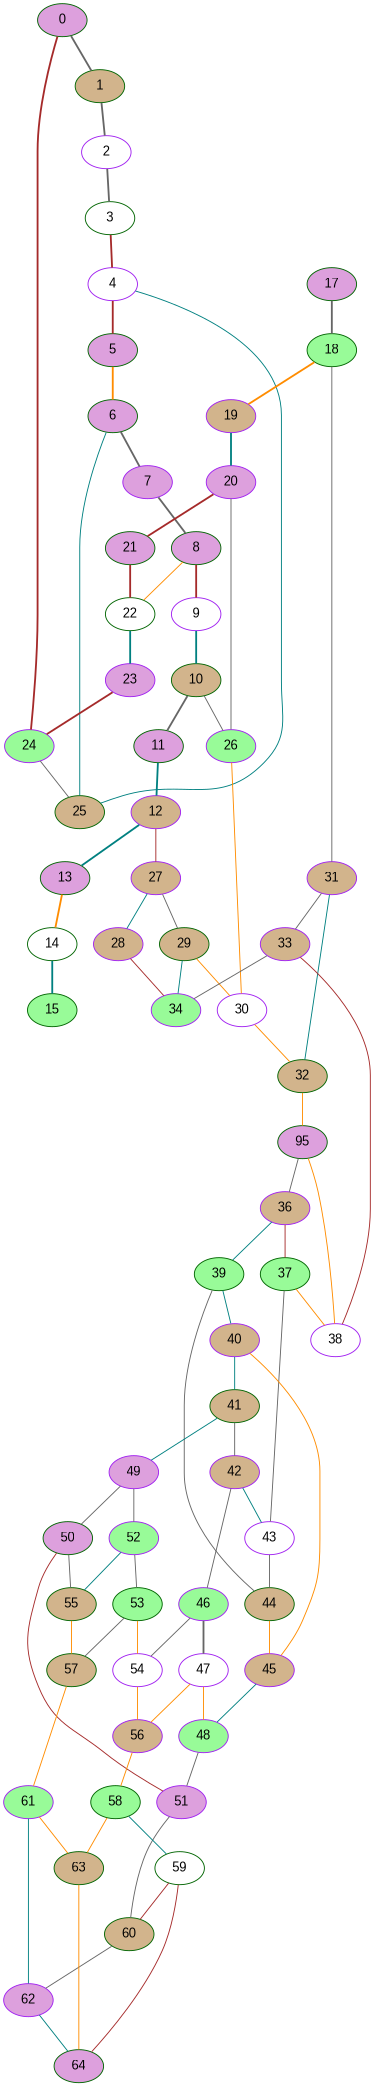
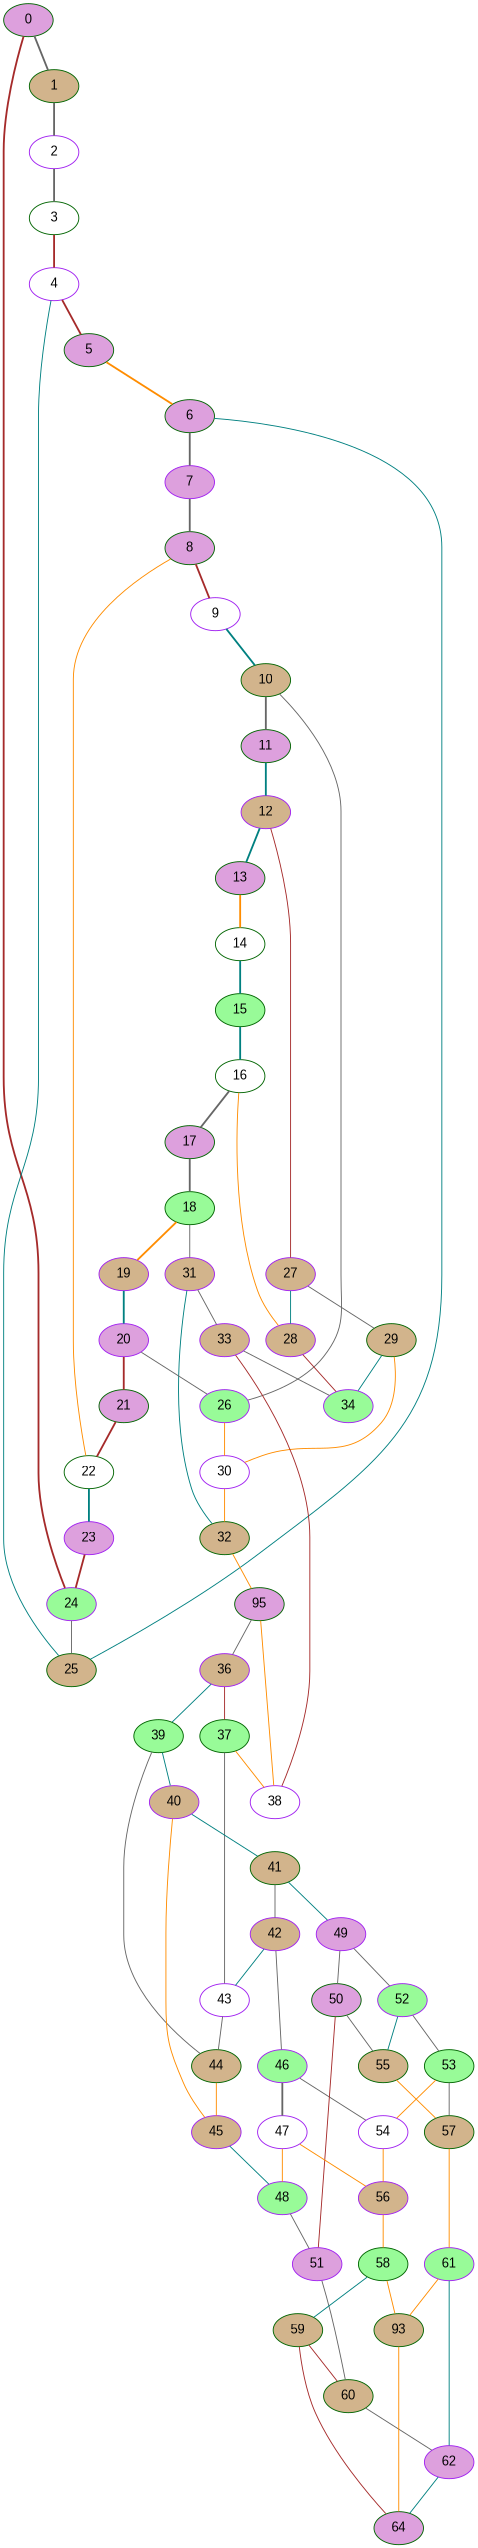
none -> (240, 1076)
(79, 1868) -> (399, 2330)
(180, 1868) -> (298, 2330)
